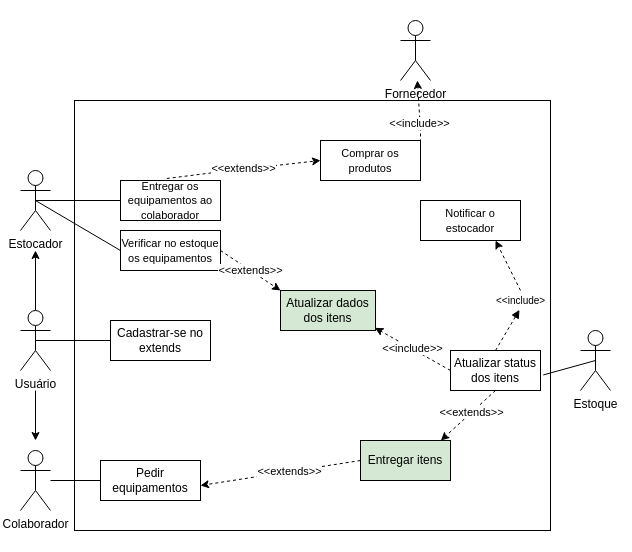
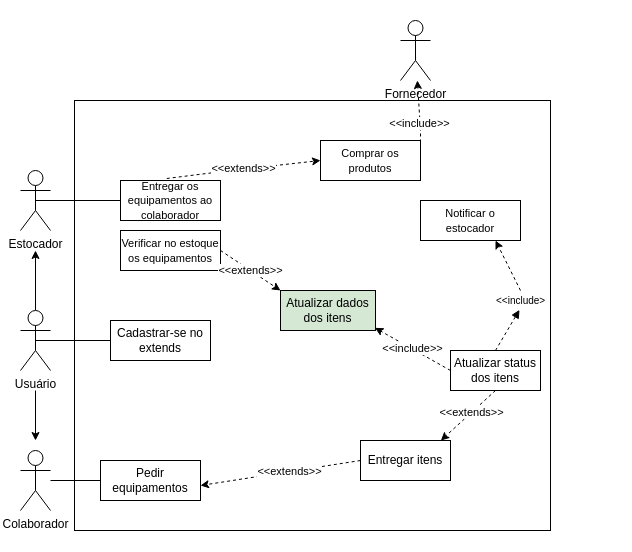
(79, 226) -> none
(596, 361) -> none
(567, 368) -> none
(406, 461) -> (406, 461)
